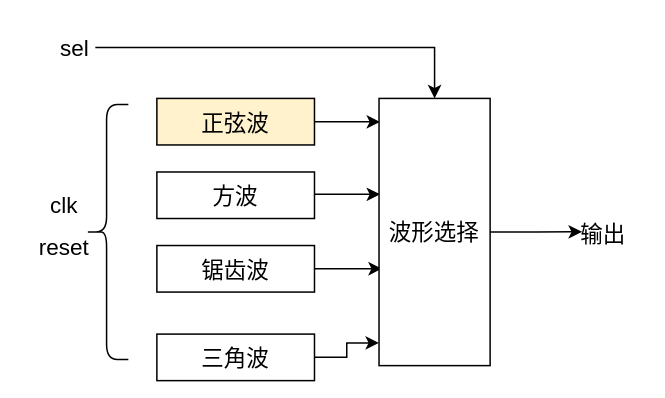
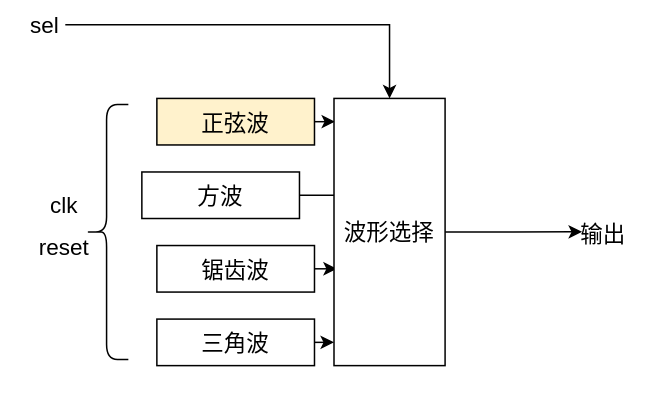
(74, 47) -> (44, 25)
(236, 195) -> (221, 195)
(434, 232) -> (389, 232)
(236, 357) -> (236, 342)
